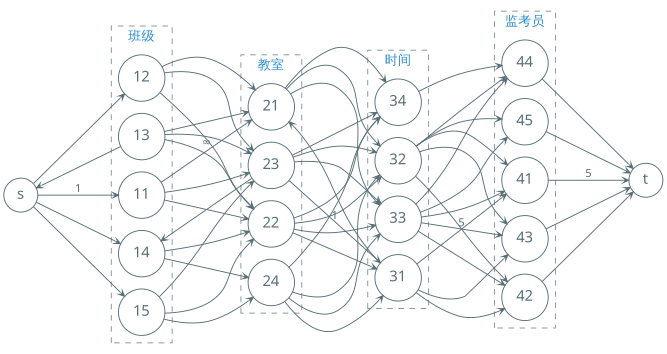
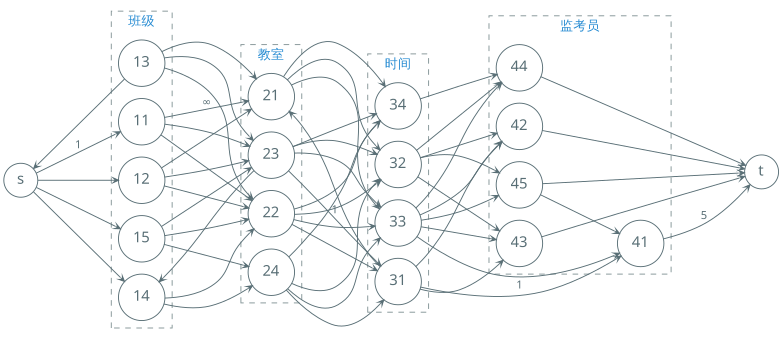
(460, 132) -> (577, 213)
(462, 223) -> (519, 286)
